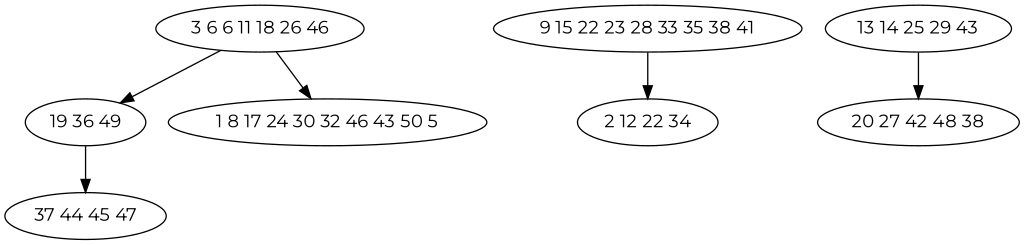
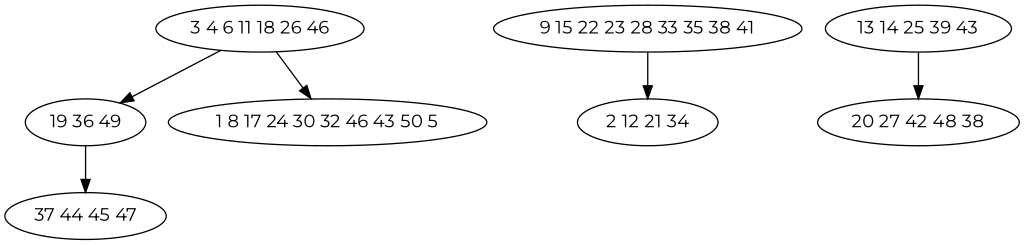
(260, 29) -> (260, 29)
(918, 29) -> (918, 29)
(648, 122) -> (648, 122)
